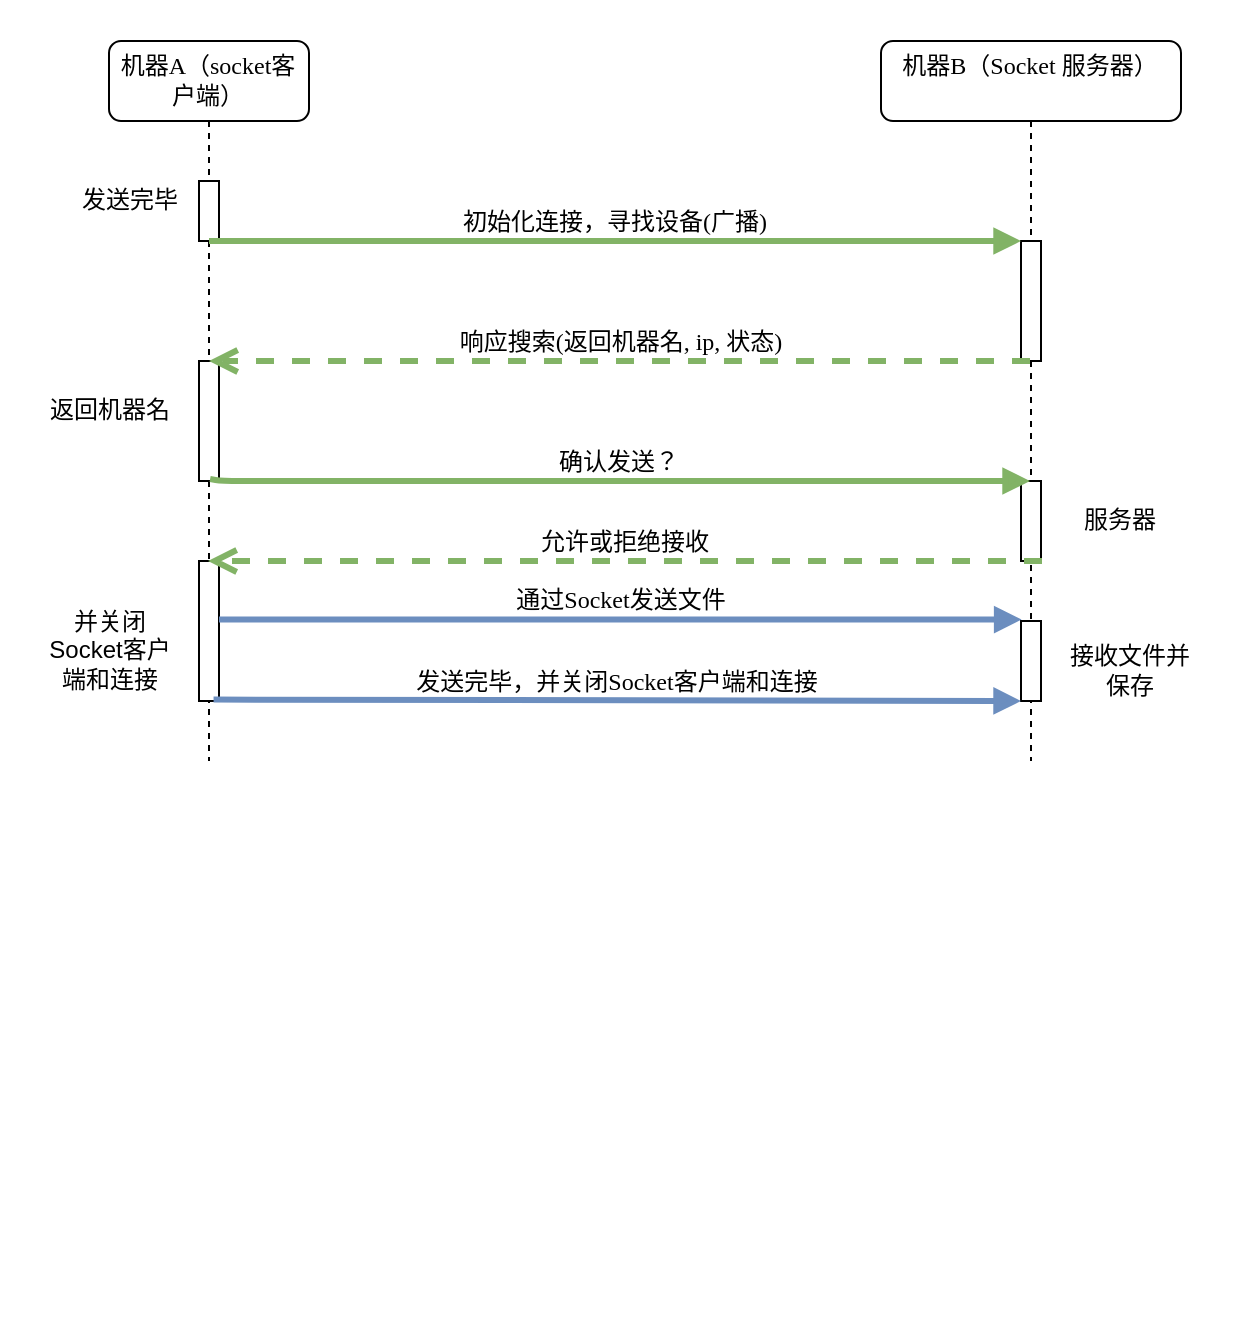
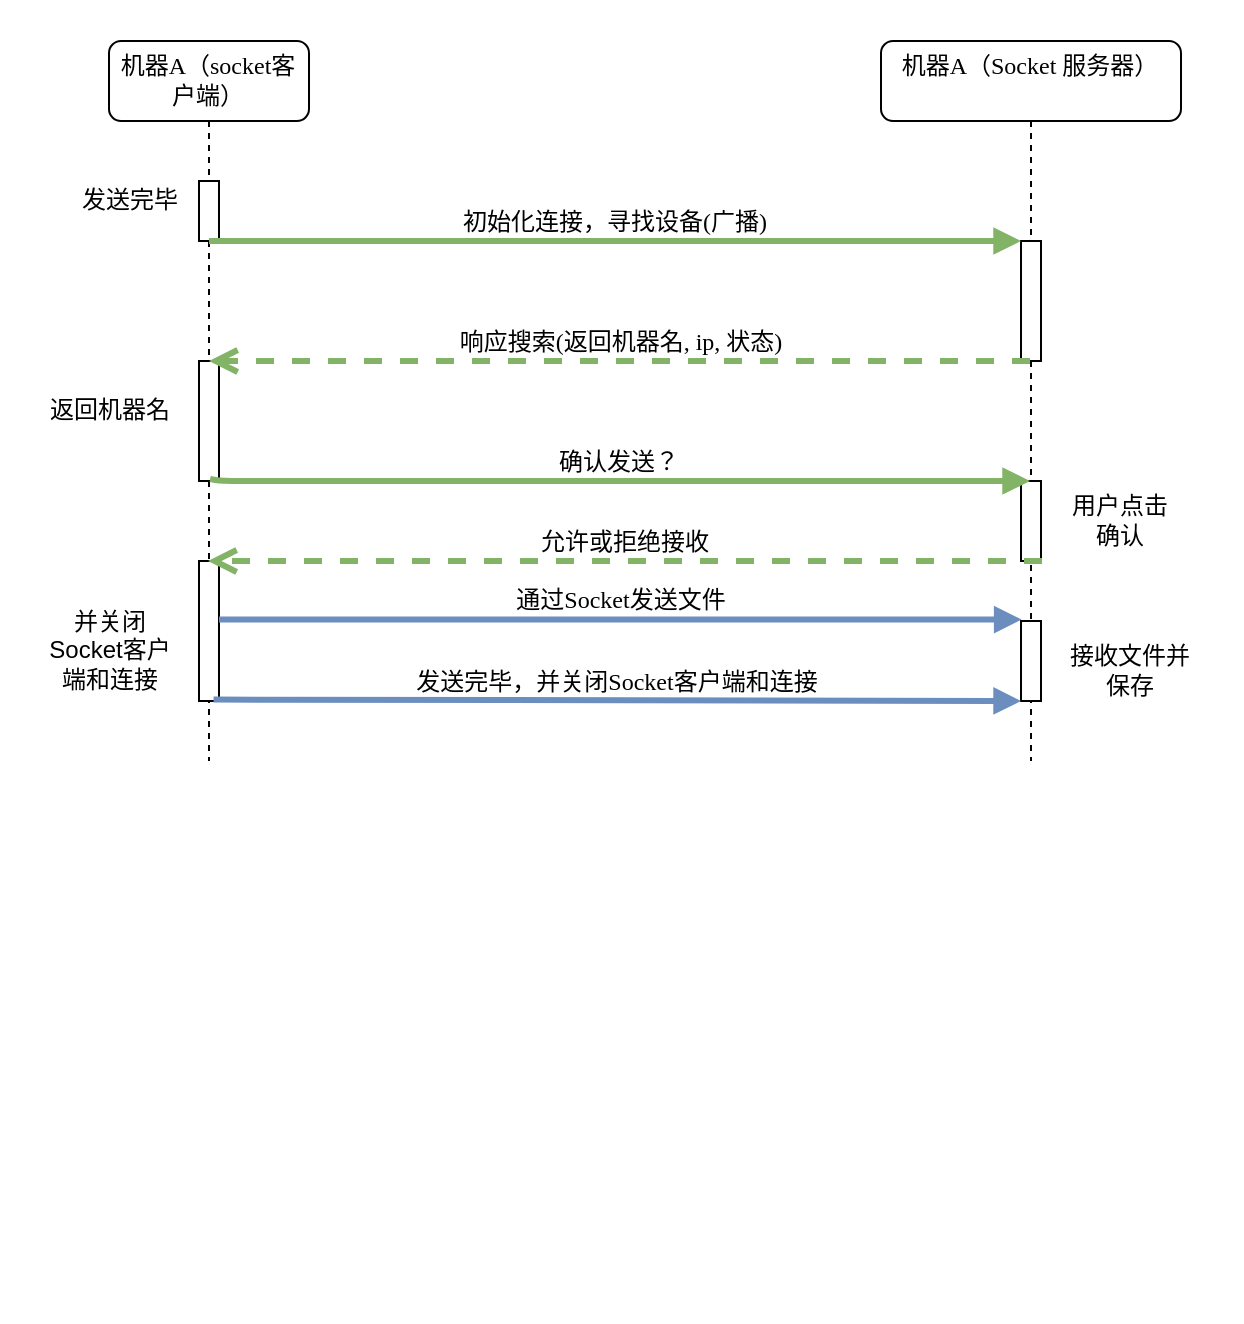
(1031, 81) -> (1031, 81)
(1121, 521) -> (1121, 521)
